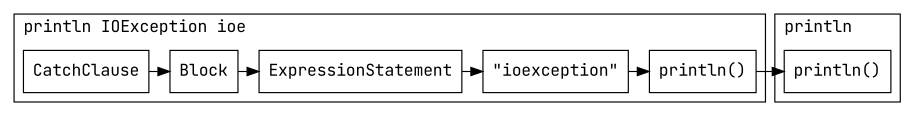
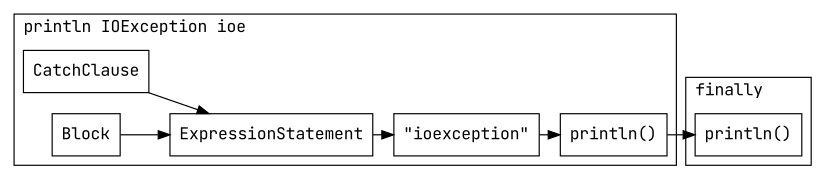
(818, 28) -> (729, 91)
(153, 72) -> (173, 101)
